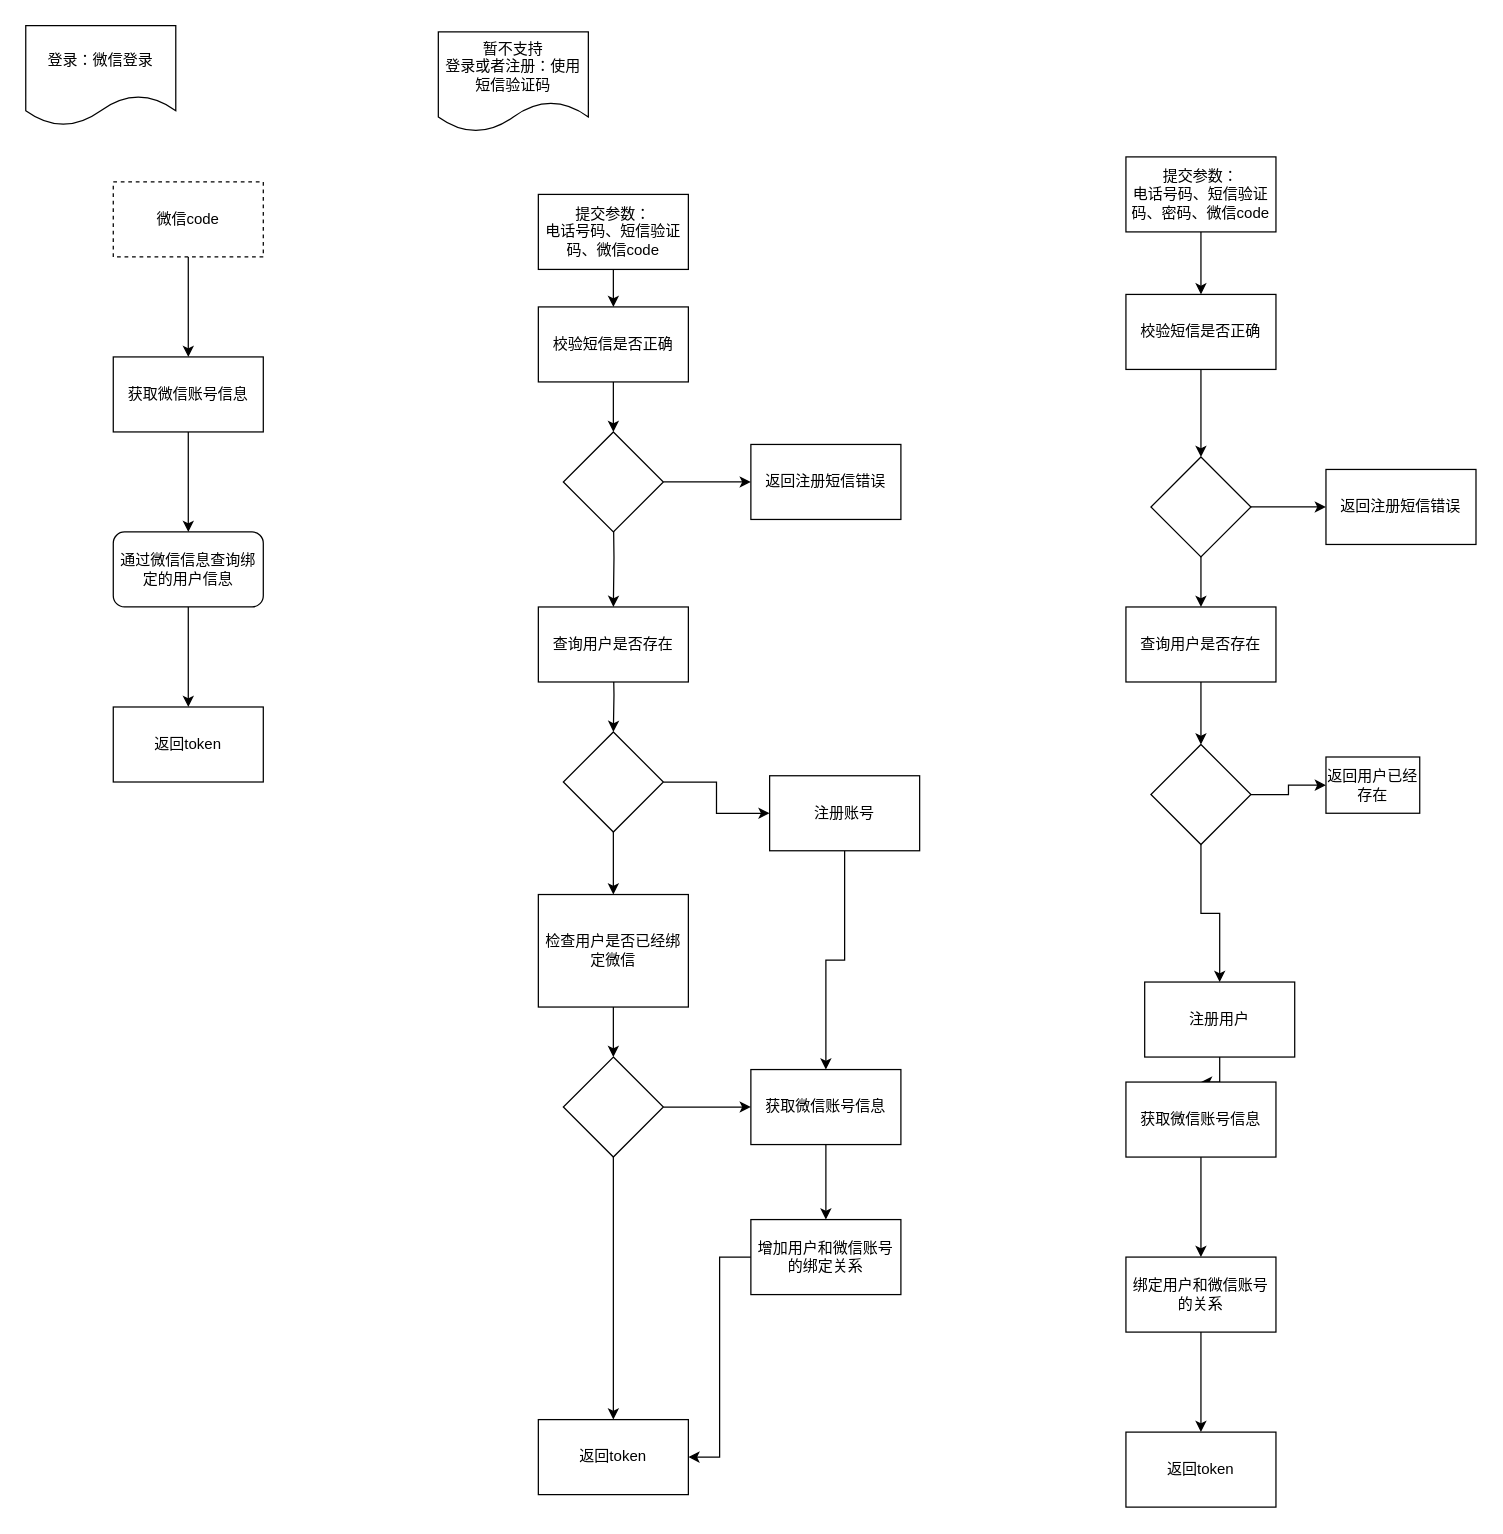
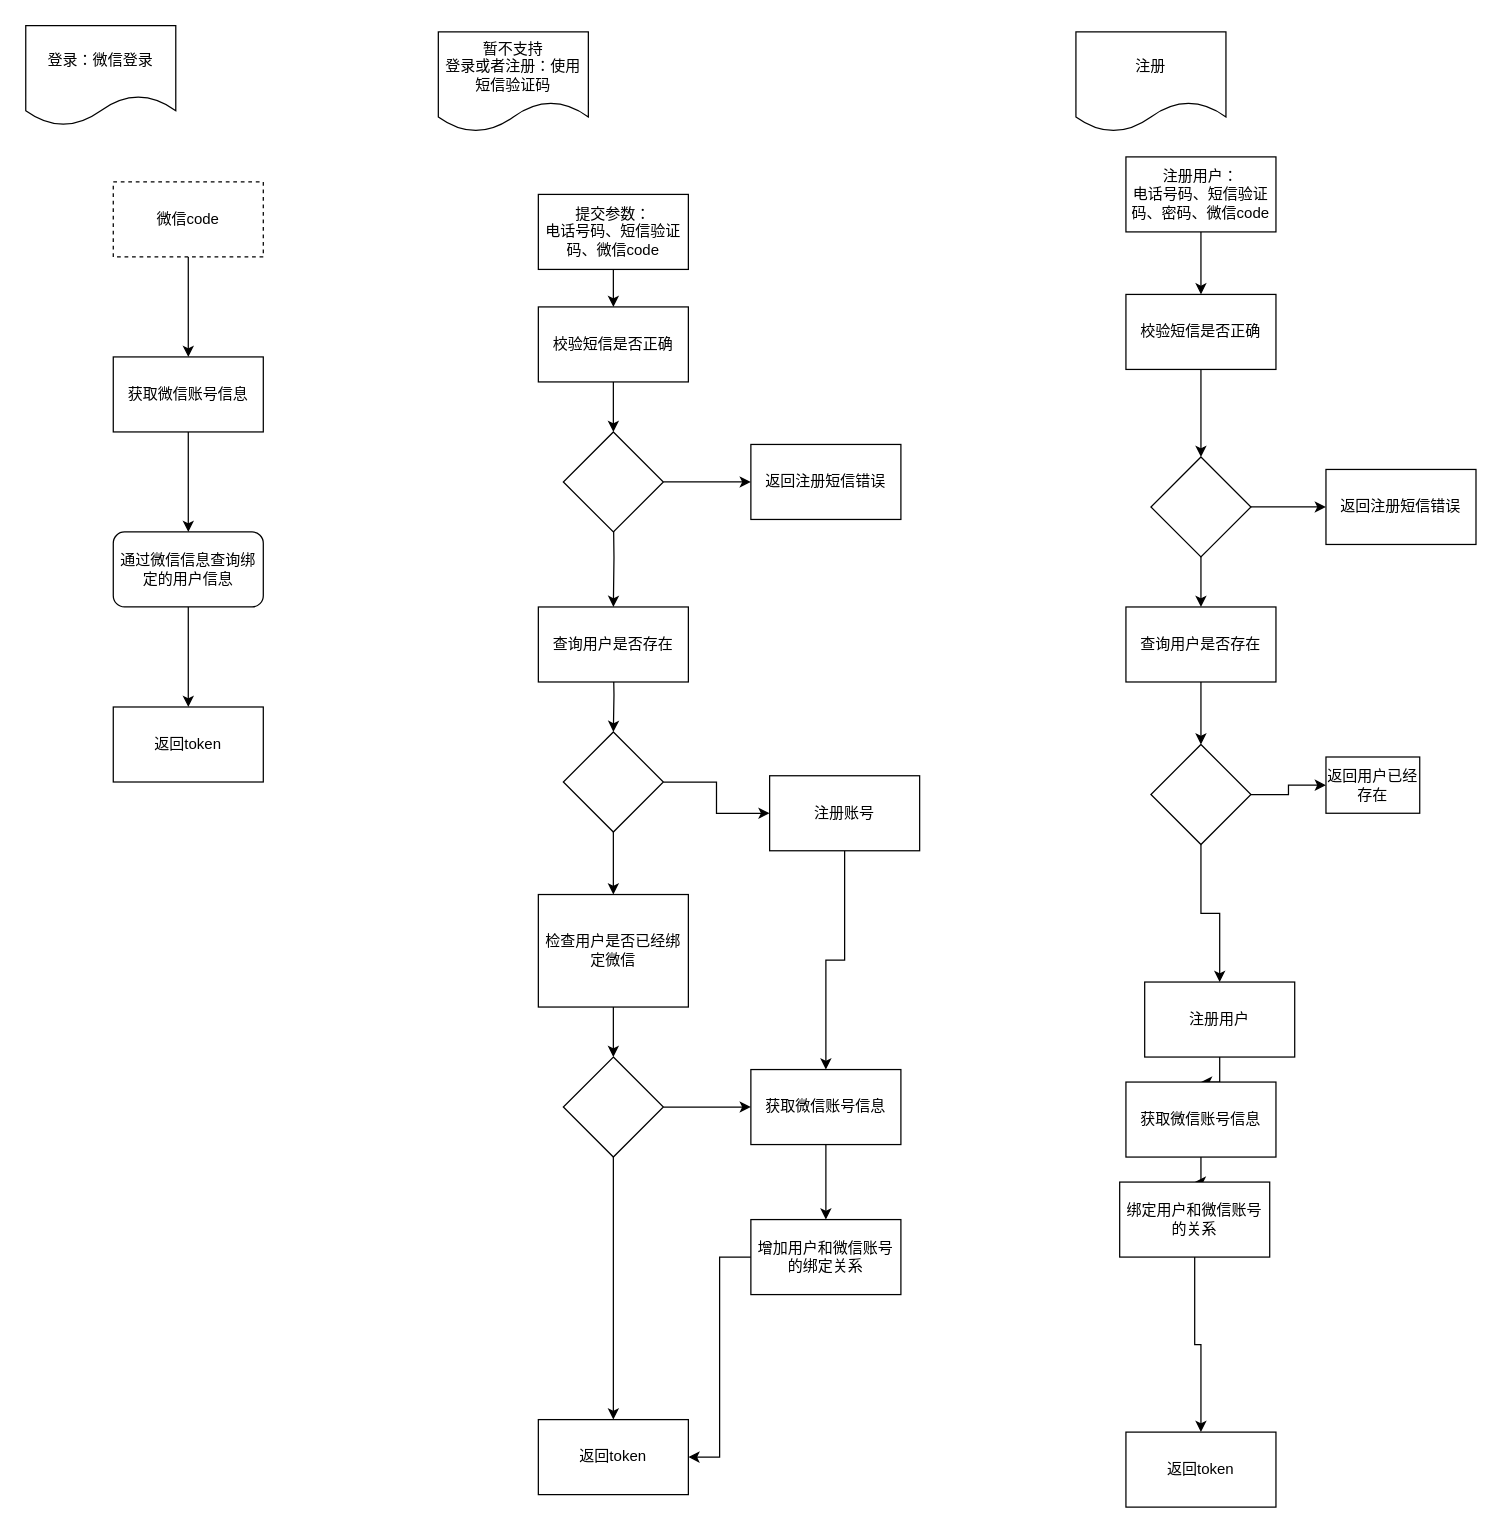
none -> (1151, 82)
(1201, 194) -> (1201, 194)
(1201, 1294) -> (1194, 1219)
